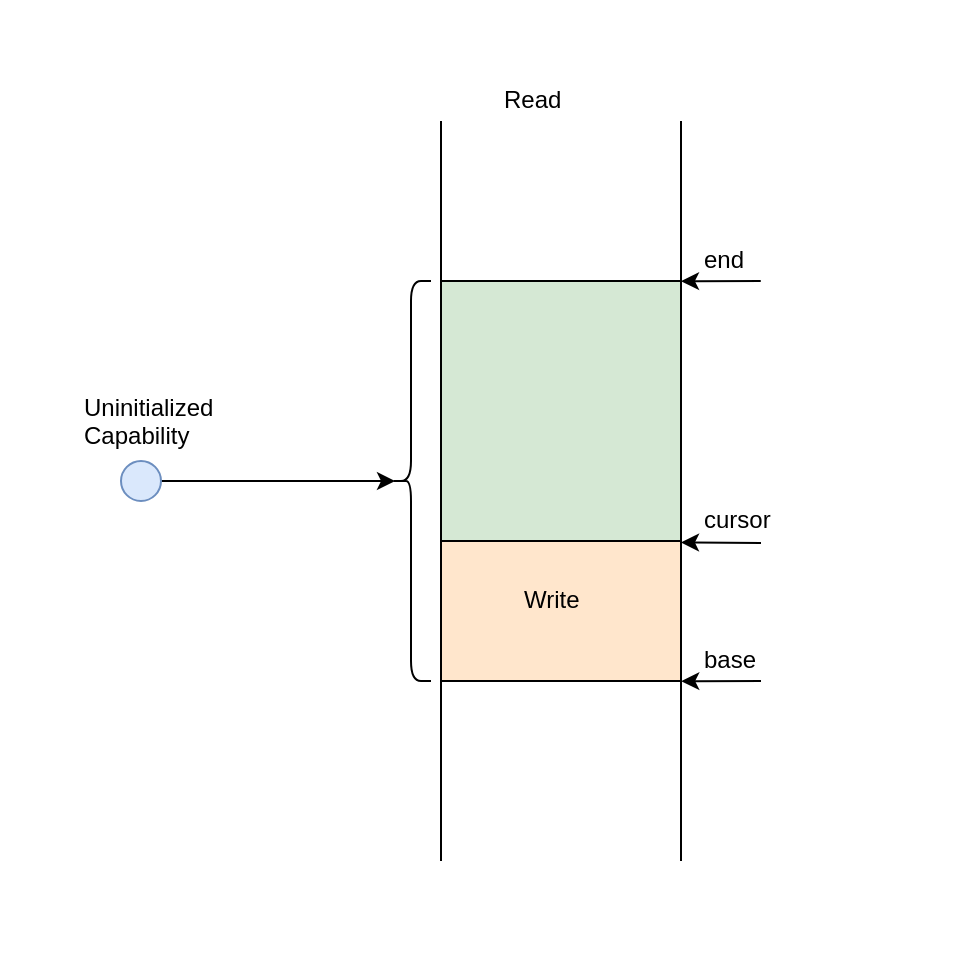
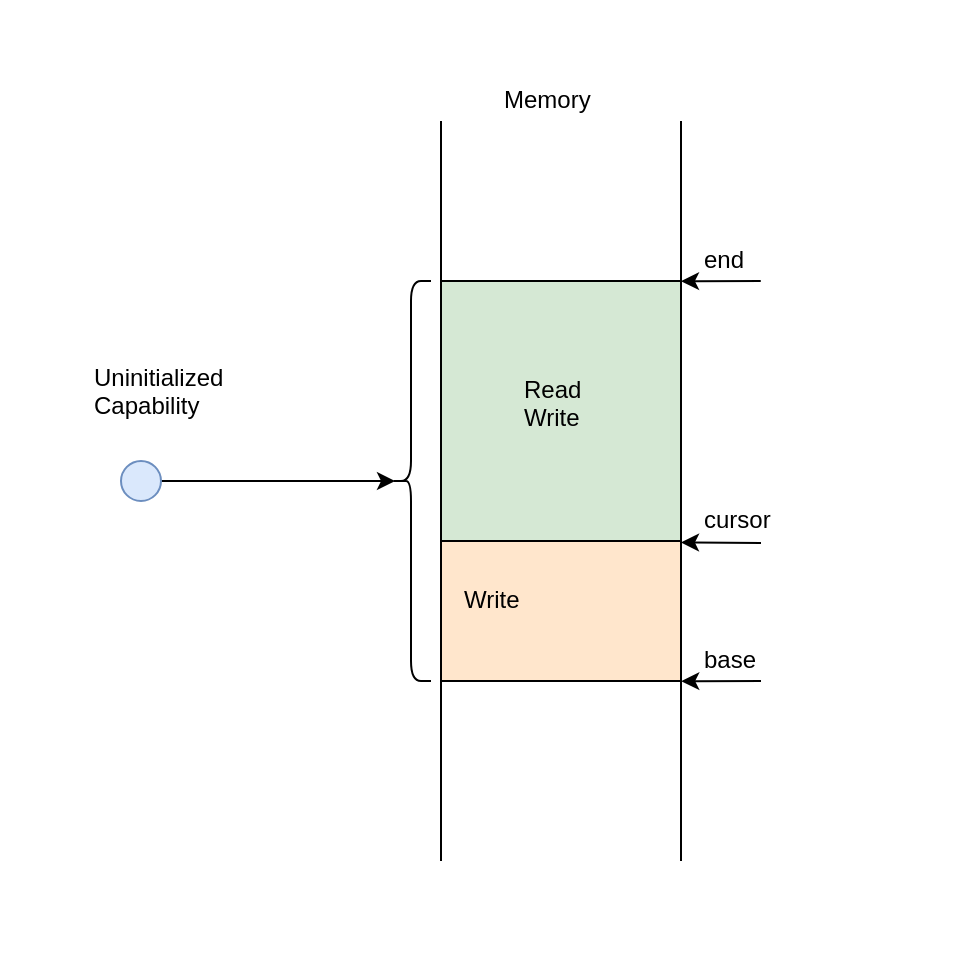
(532, 101) -> (545, 101)
none -> (561, 401)
(161, 419) -> (171, 389)
(561, 601) -> (501, 601)
